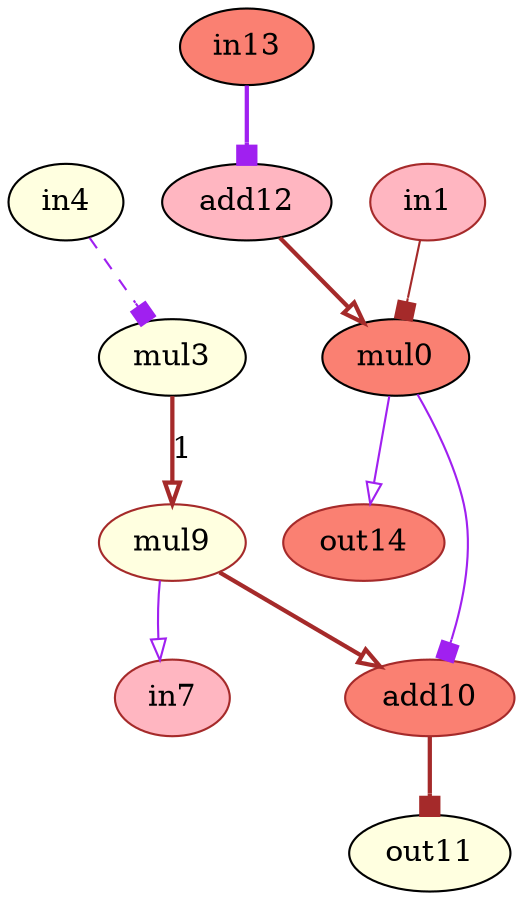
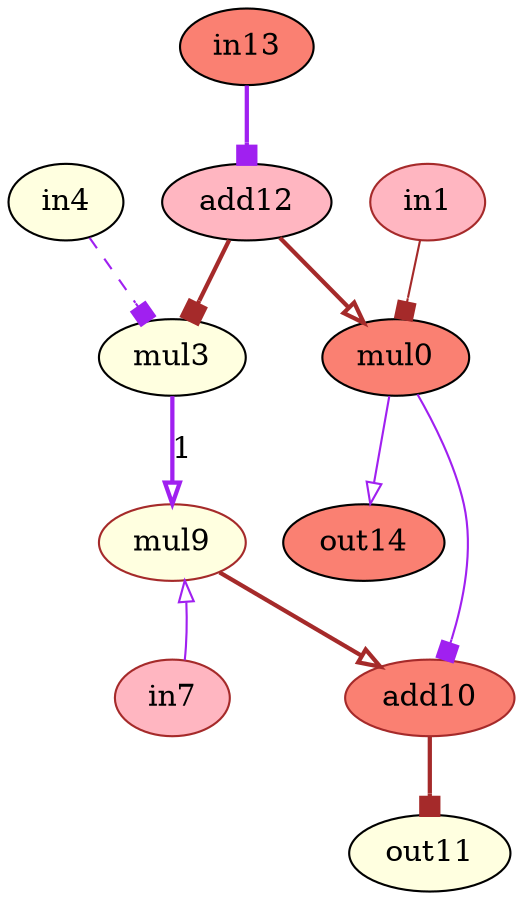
none -> (214, 270)
(172, 439) -> (172, 439)
(364, 543) -> (364, 543)
(158, 609) -> (187, 631)
